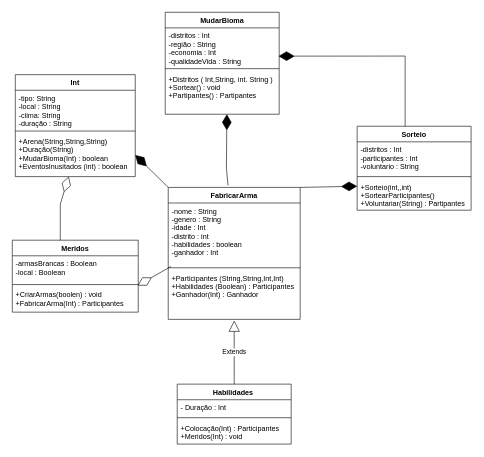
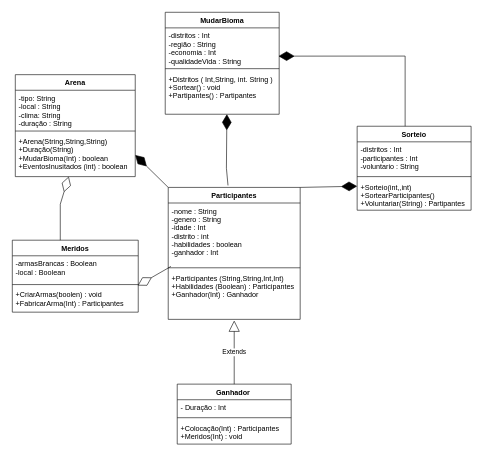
(75, 83) -> (75, 83)
(234, 196) -> (234, 196)
(234, 392) -> (234, 392)
